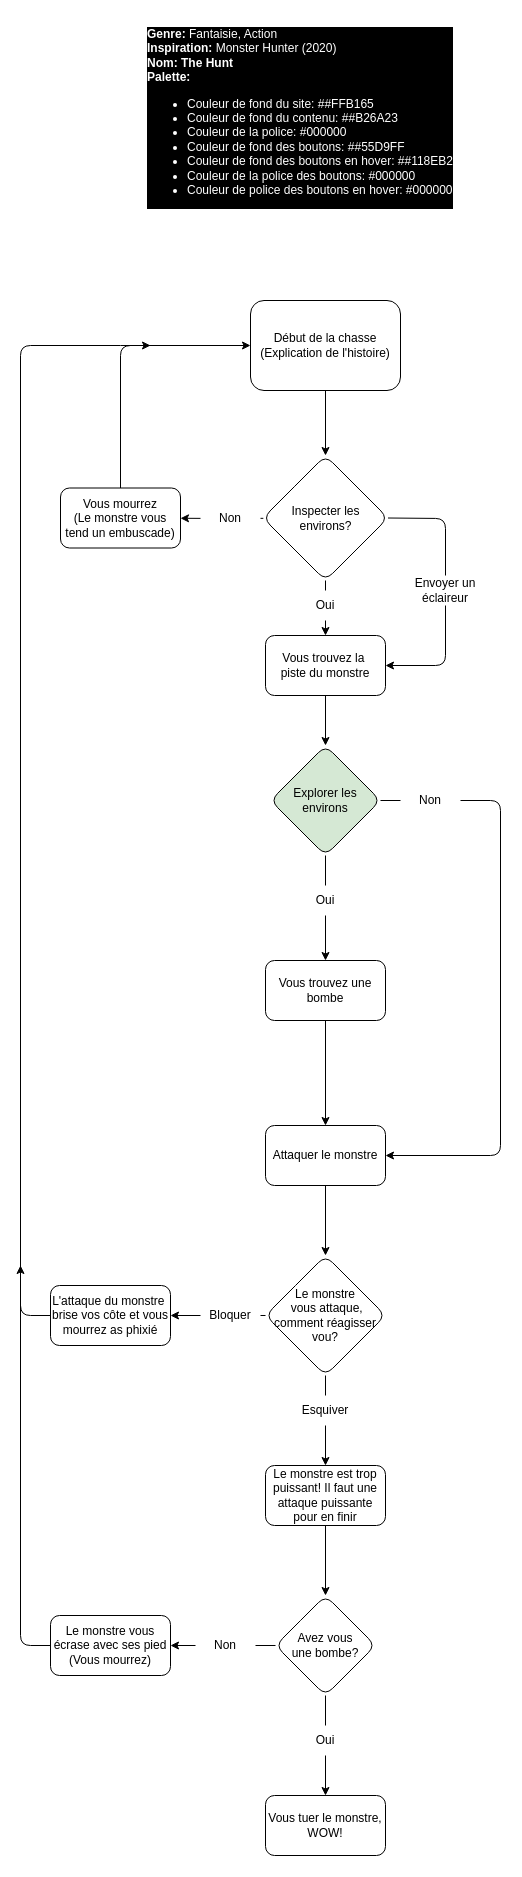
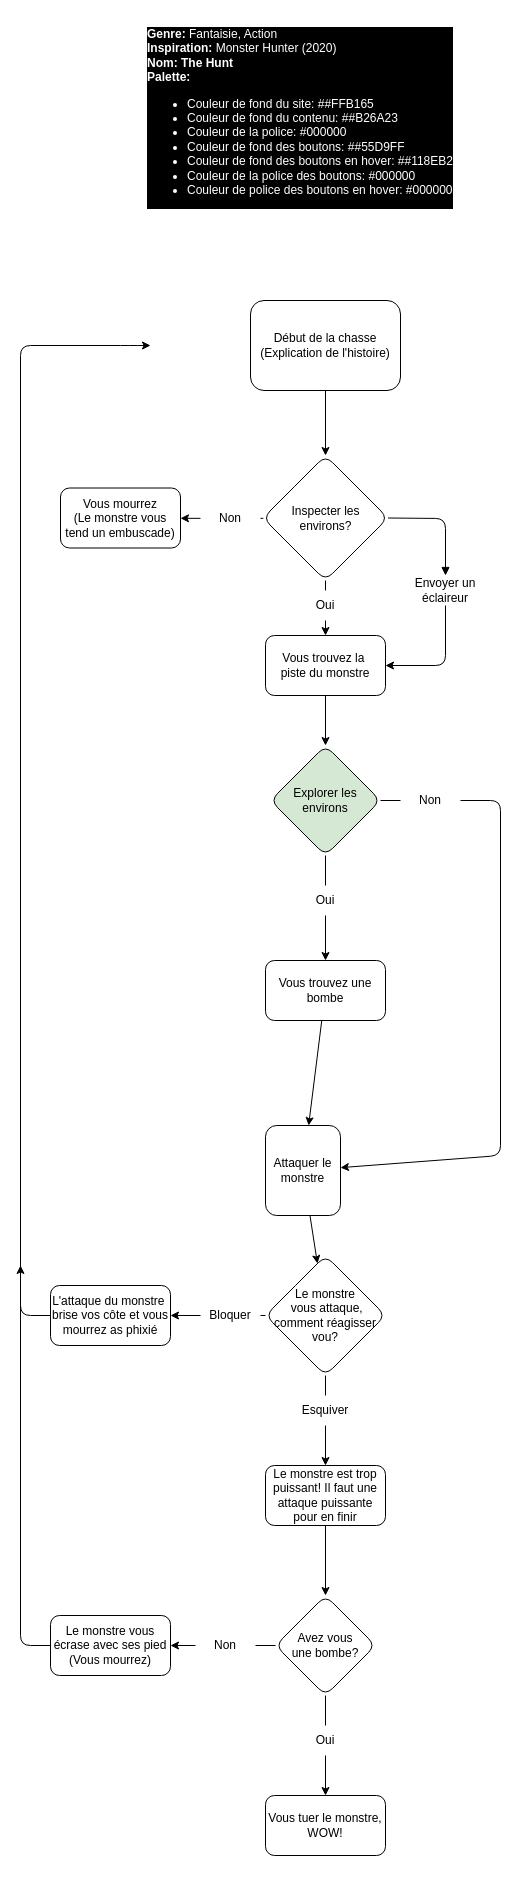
(121, 419) -> none
(446, 570) -> (446, 566)
(326, 1156) -> (303, 1171)
